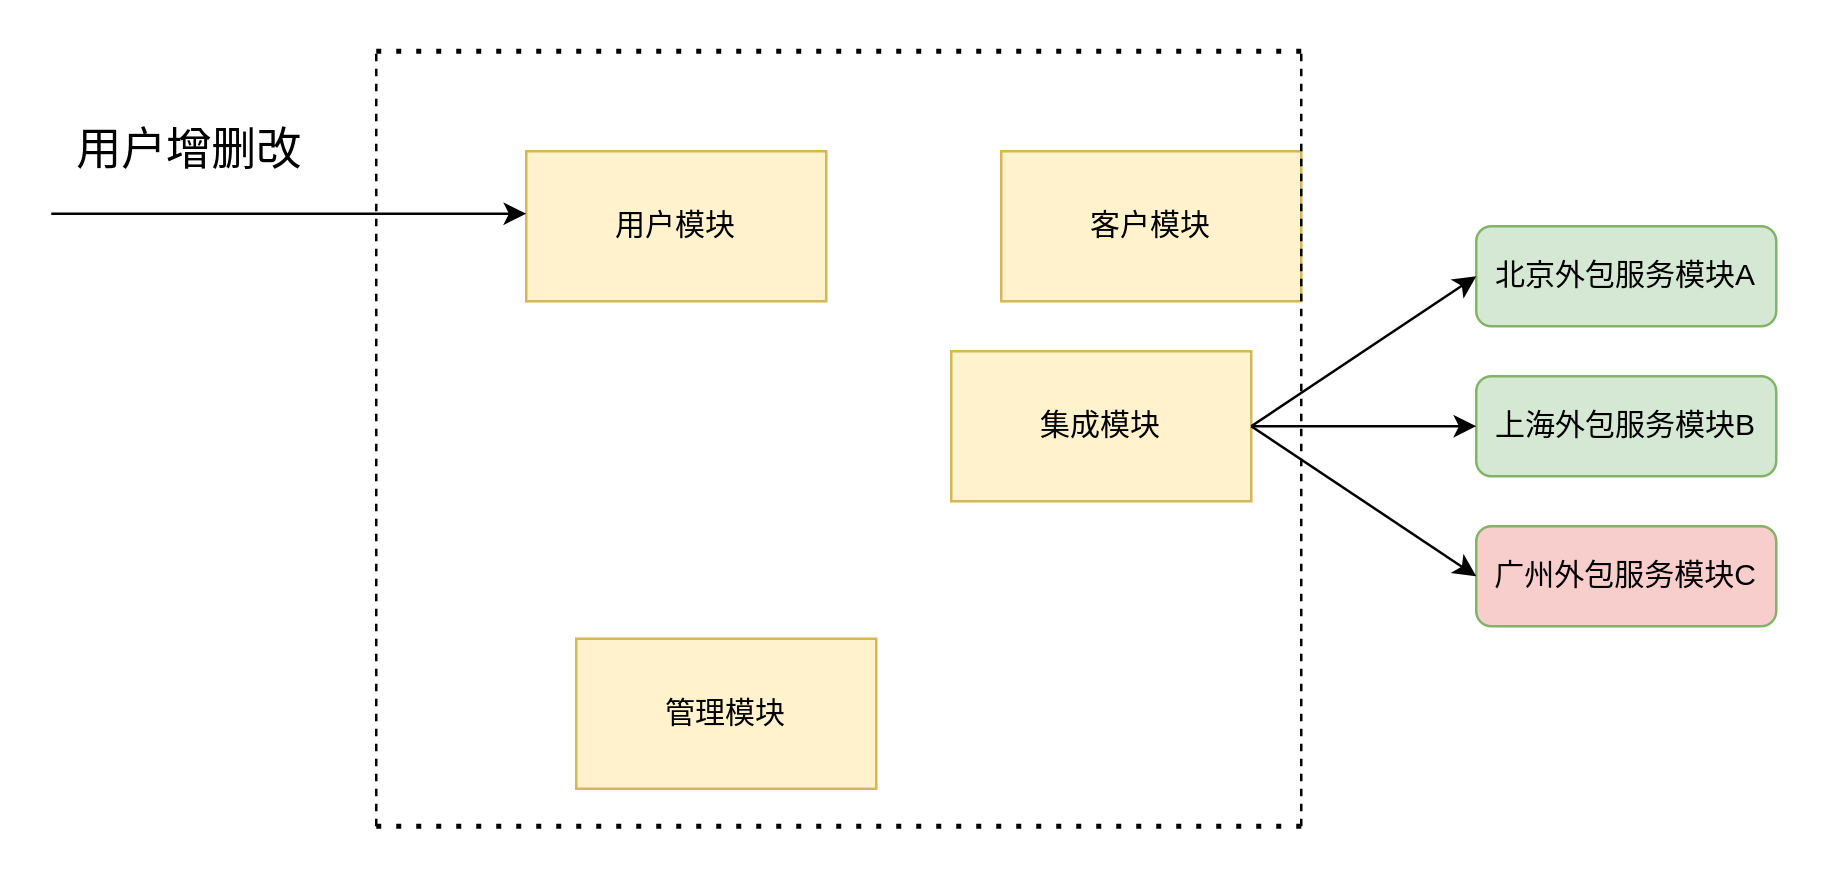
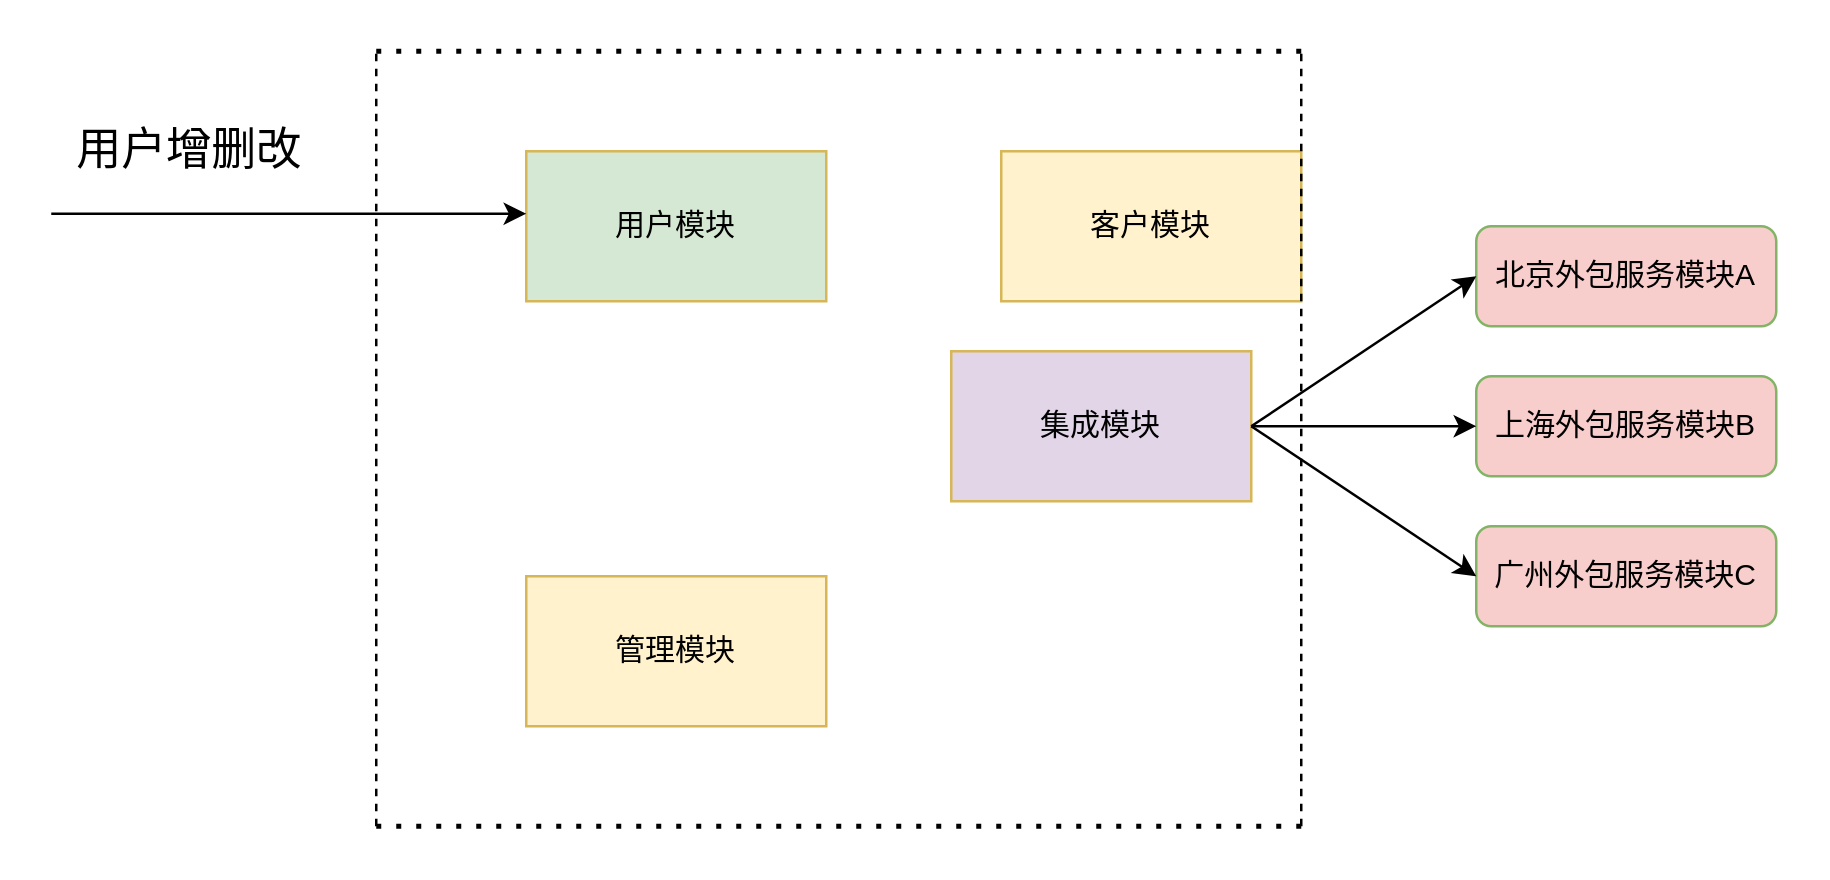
(676, 226) -> (676, 226)
(1626, 276) -> (1626, 276)
(1101, 426) -> (1101, 426)
(1626, 426) -> (1626, 426)
(726, 714) -> (676, 651)
